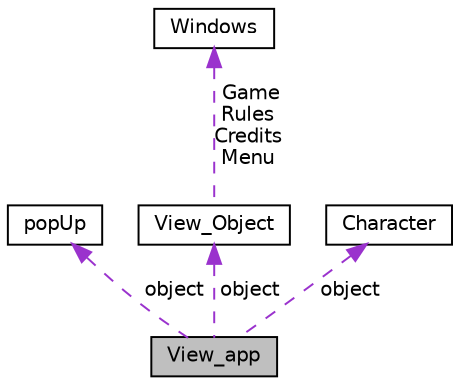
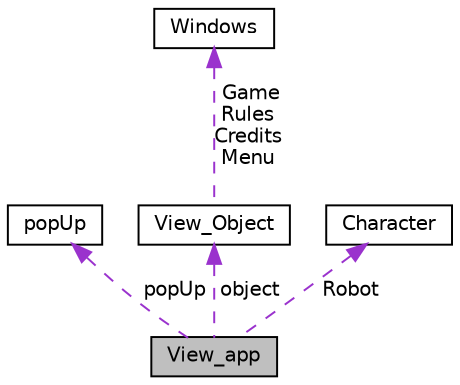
(172, 291) -> (172, 291)
(348, 291) -> (348, 291)
